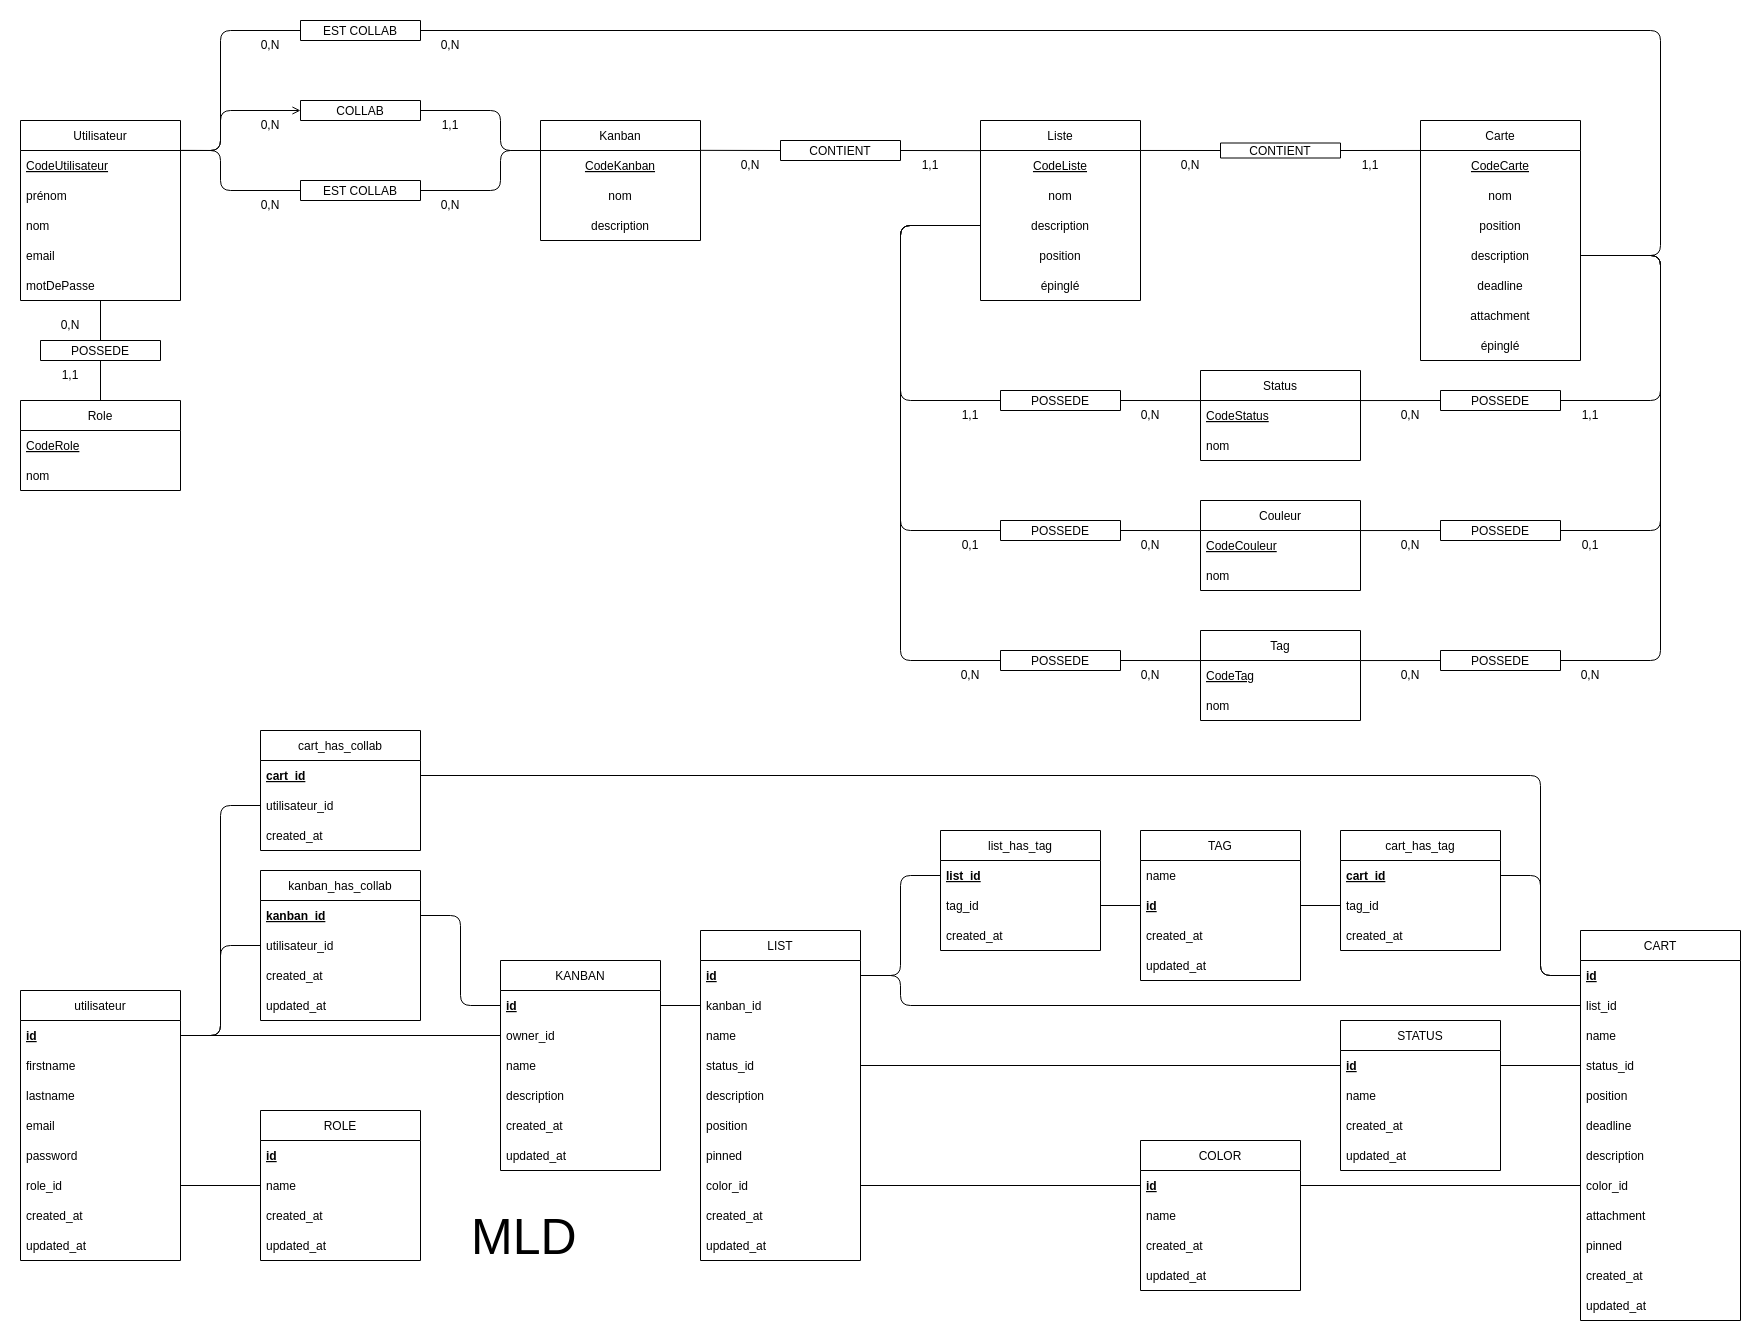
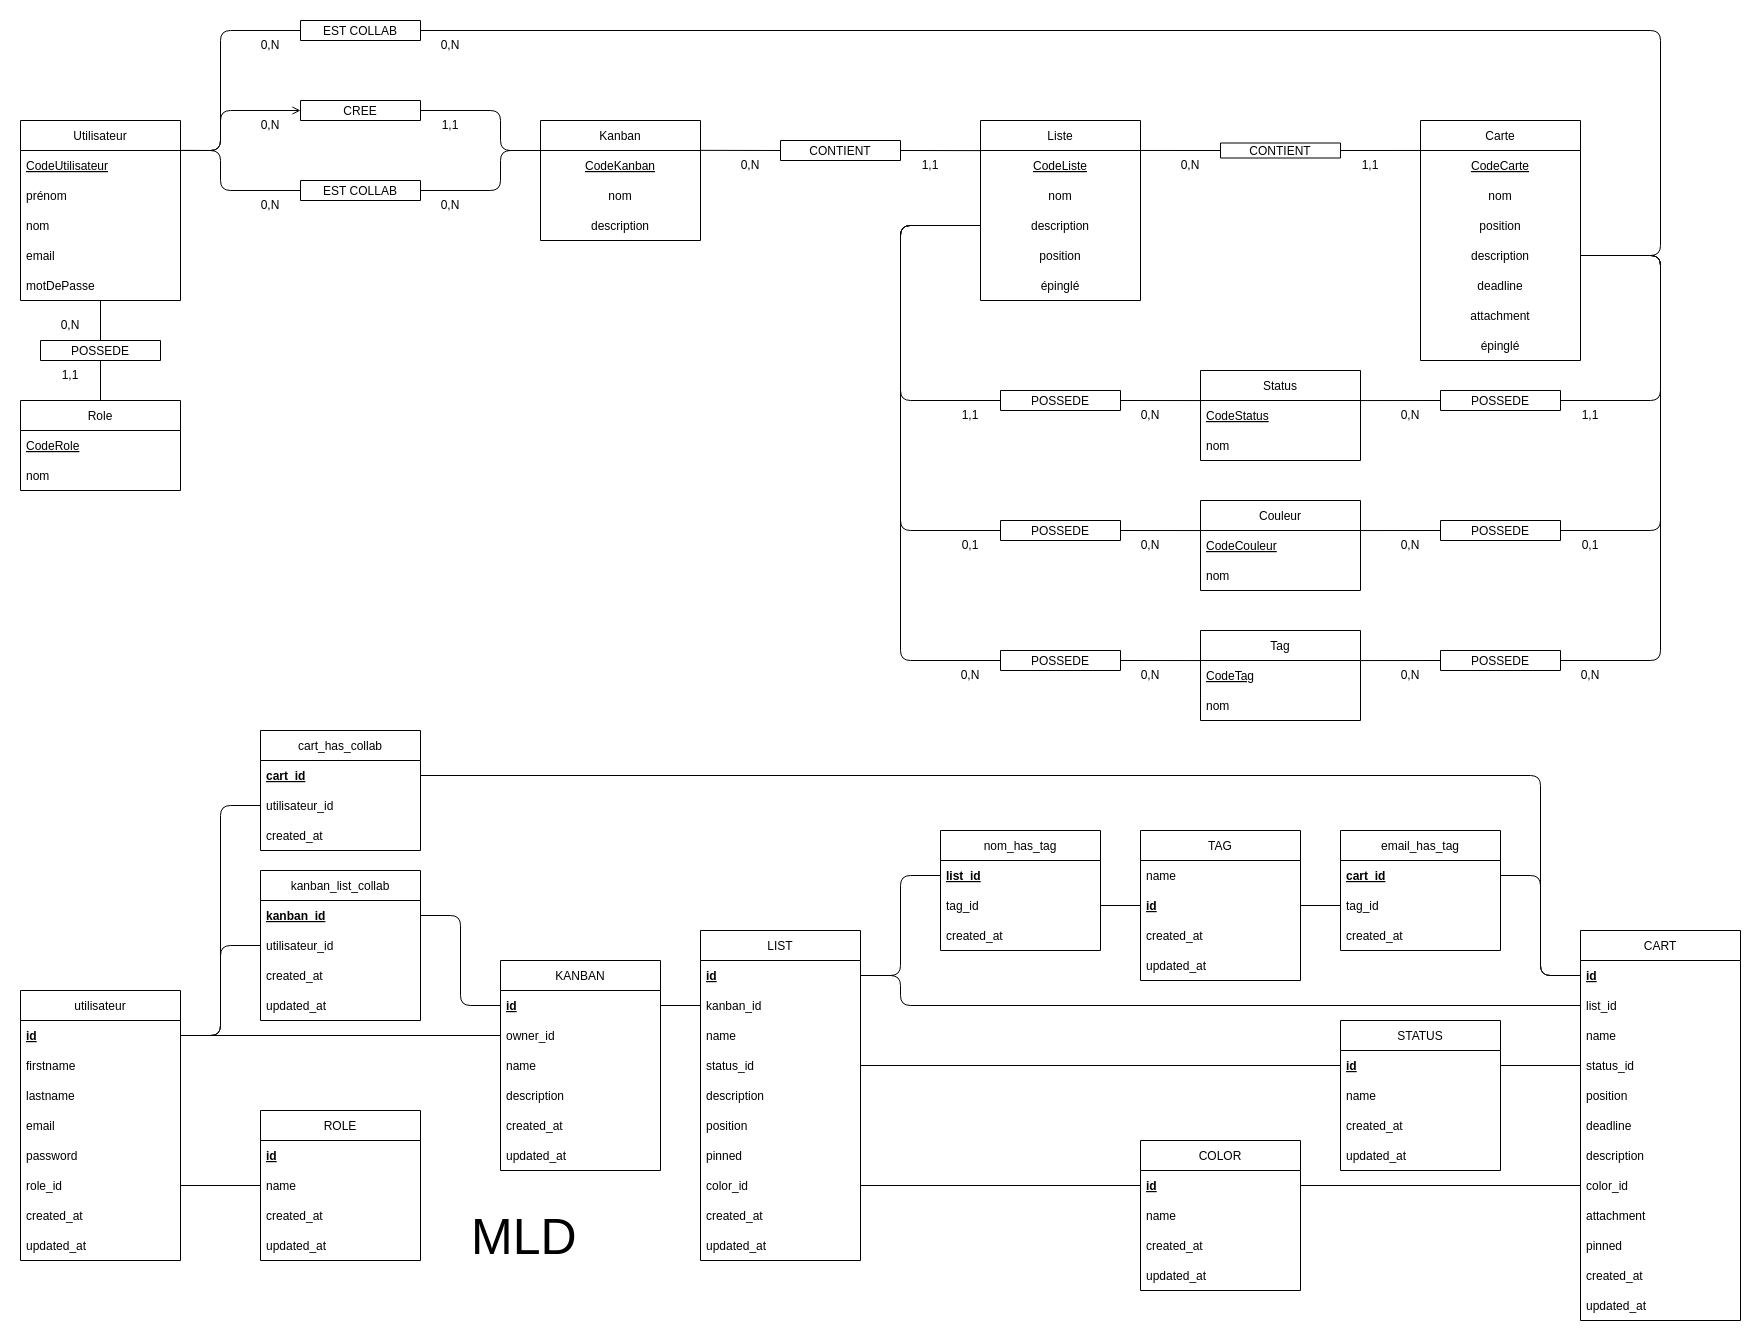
(360, 111) -> (360, 111)
(1020, 846) -> (1020, 846)
(1420, 846) -> (1420, 846)
(340, 886) -> (340, 886)
